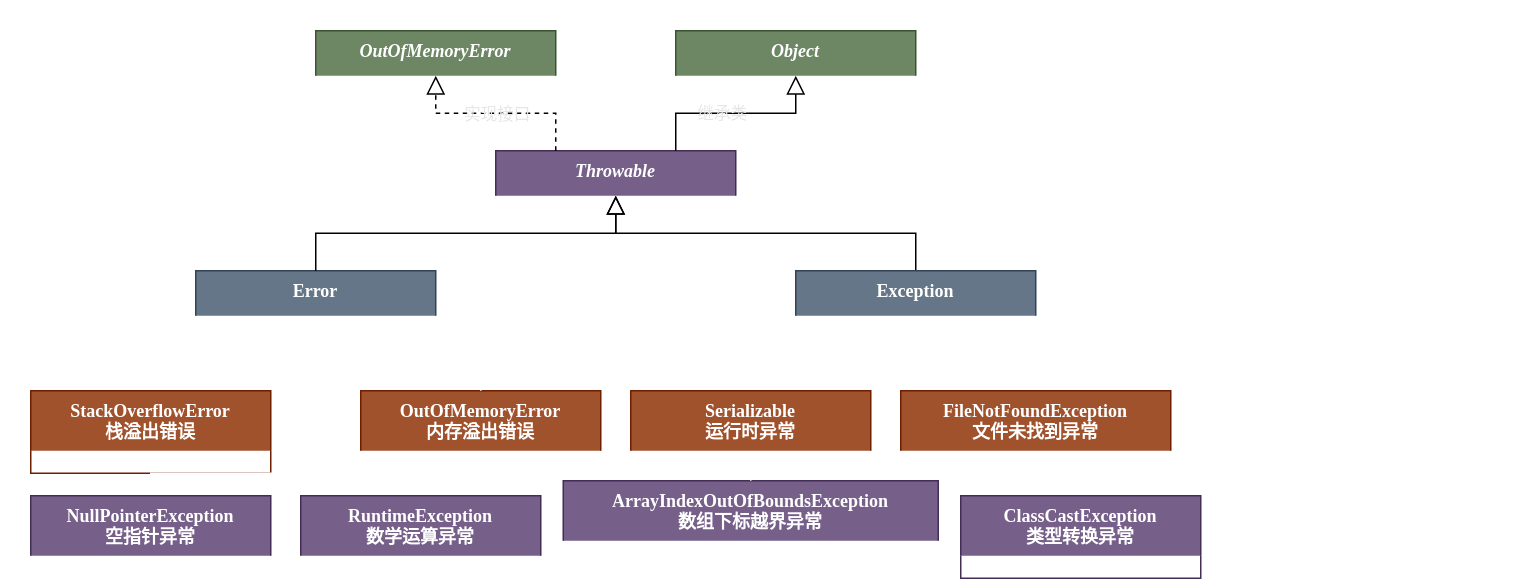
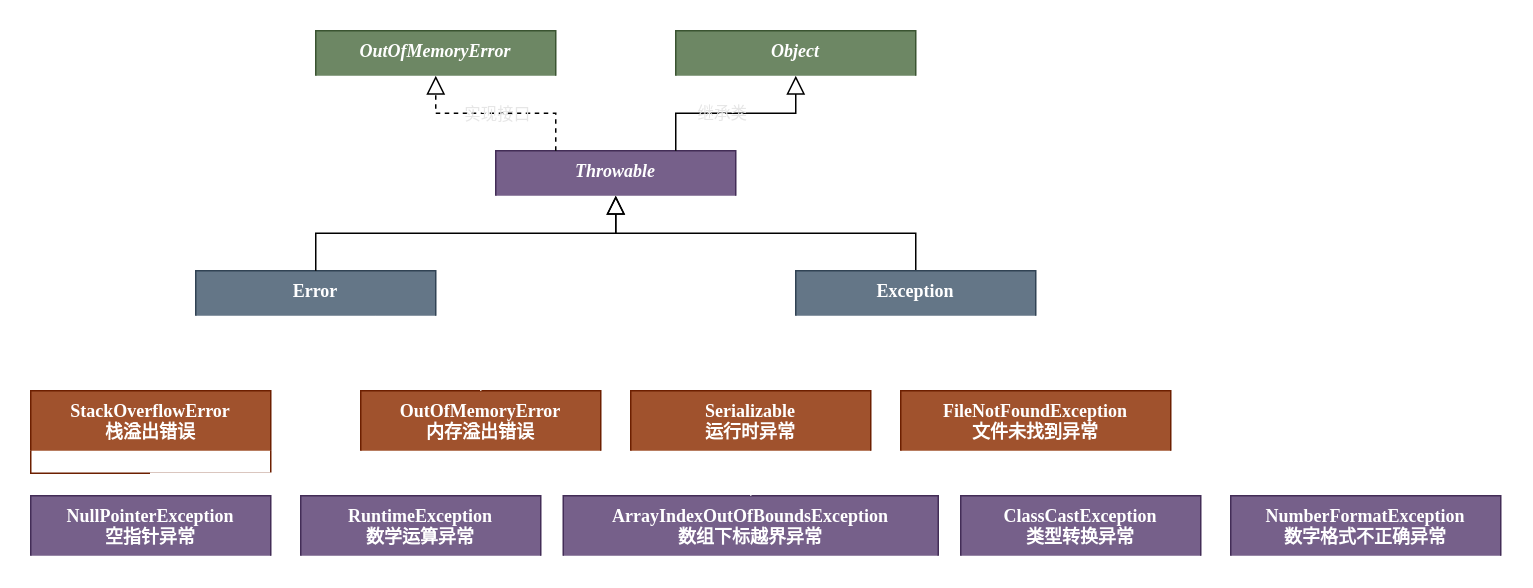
none -> (1366, 494)
(751, 511) -> (751, 526)
none -> (1366, 526)
(1081, 537) -> (1081, 526)
